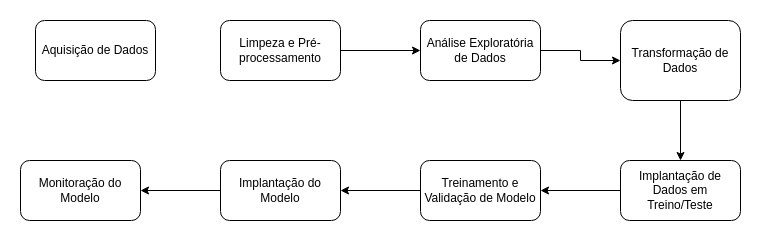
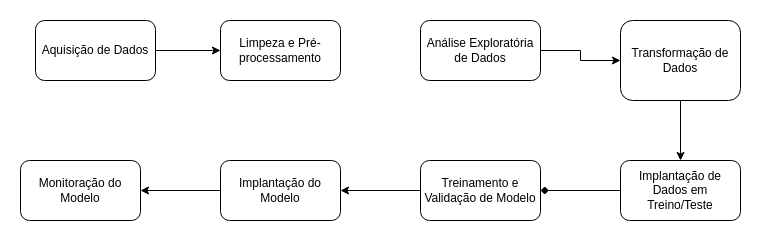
none -> (185, 51)
(377, 51) -> none
(548, 191) -> (549, 191)
